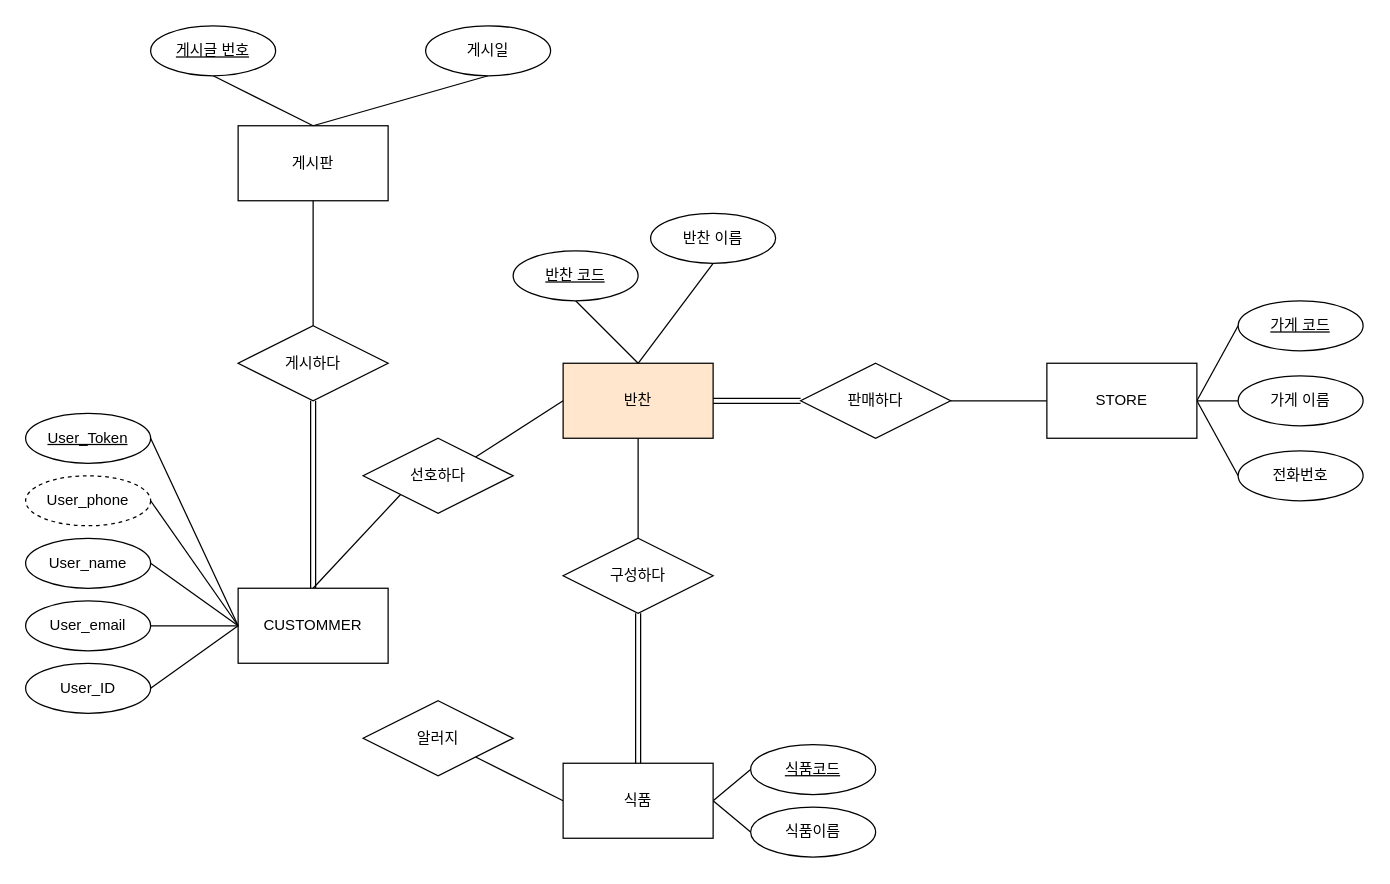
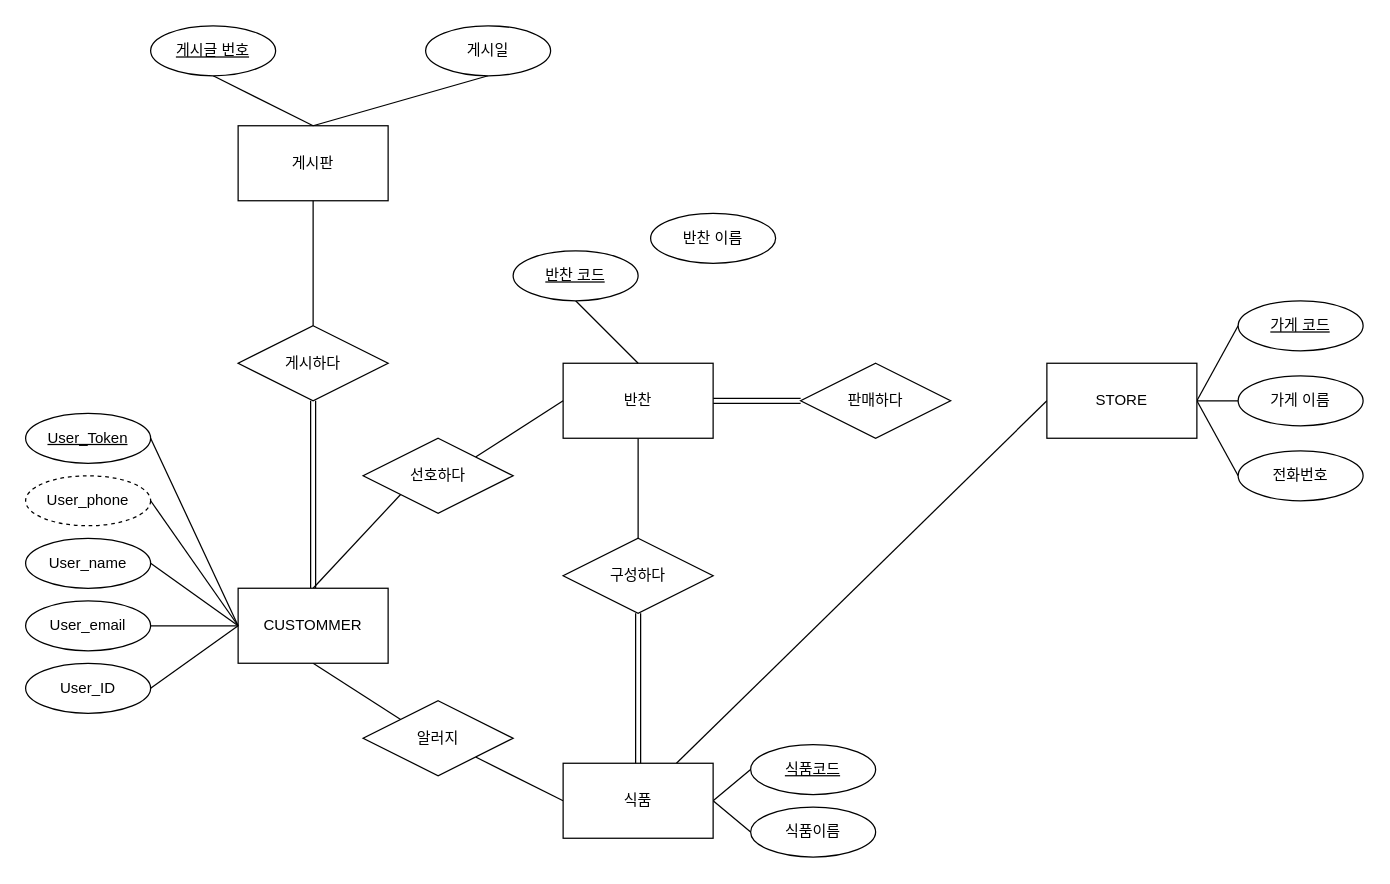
(677, 312) -> none
(638, 401) -> (638, 401)
(999, 401) -> (862, 582)
none -> (357, 691)
